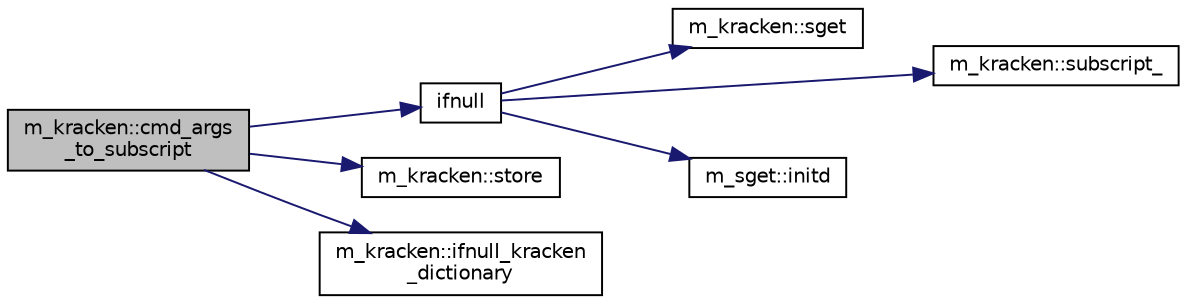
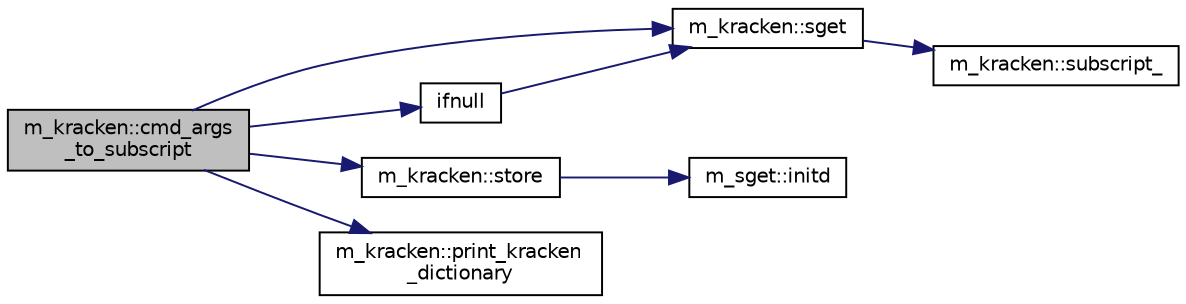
none -> (418, 48)
(707, 88) -> (889, 44)
(586, 133) -> (615, 177)
(461, 264) -> (461, 264)
